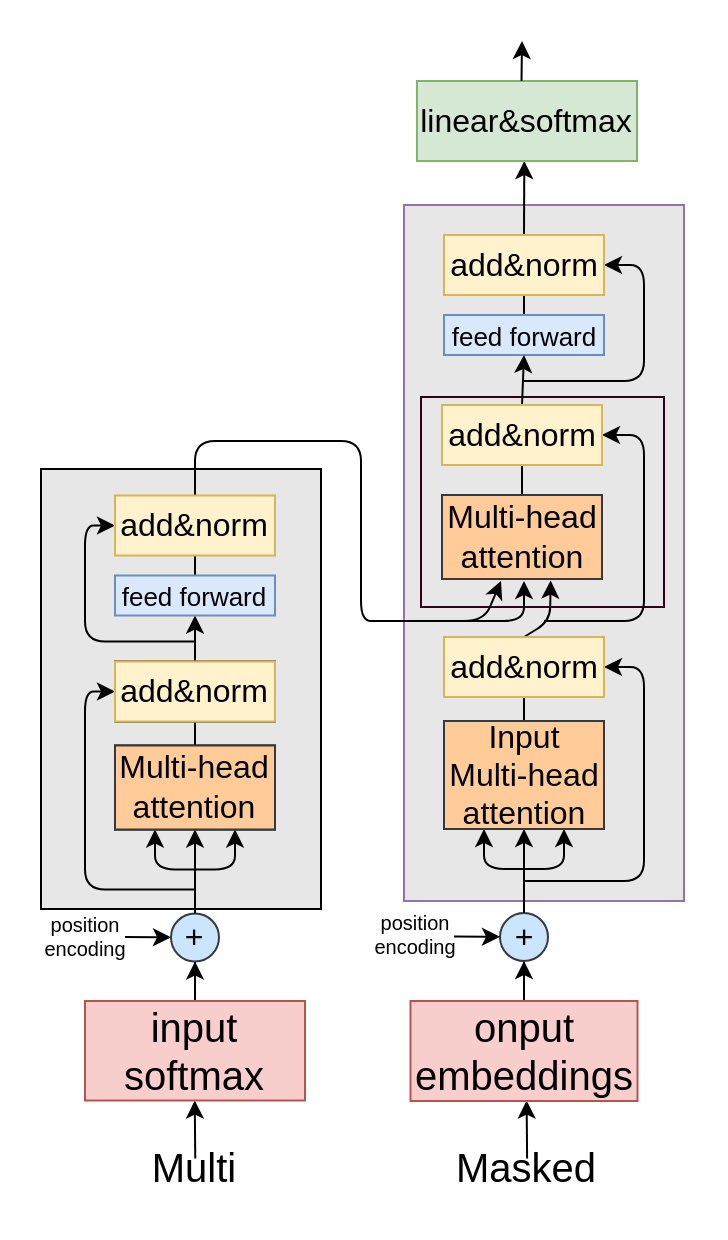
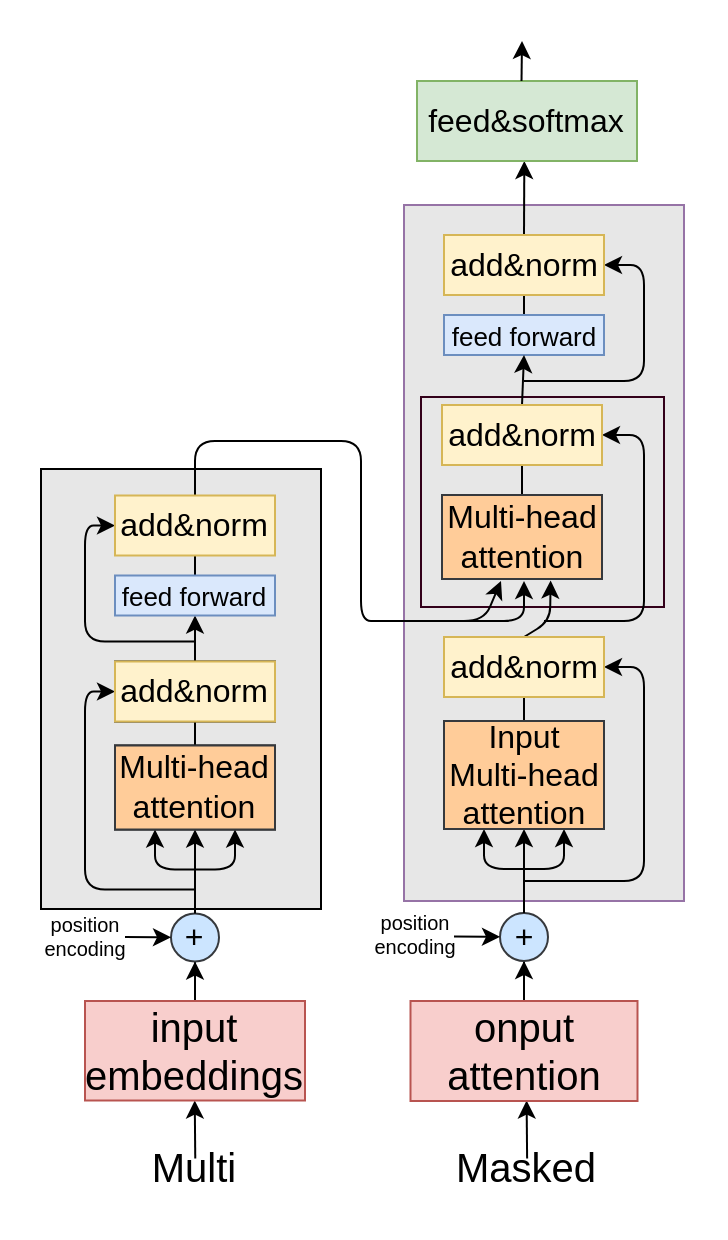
(527, 121) -> (527, 121)
(195, 1051) -> (195, 1051)
(525, 1051) -> (525, 1051)
